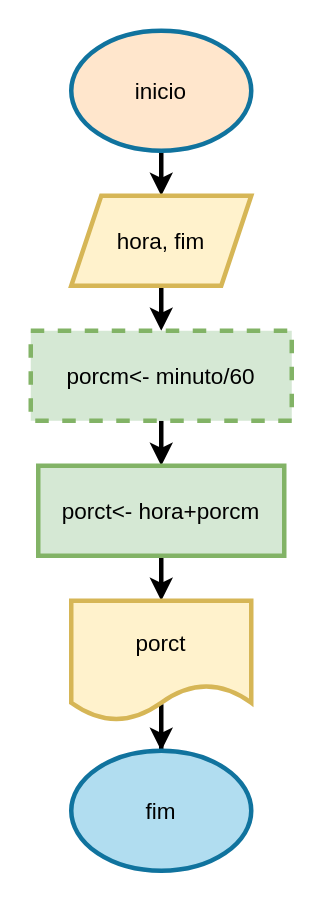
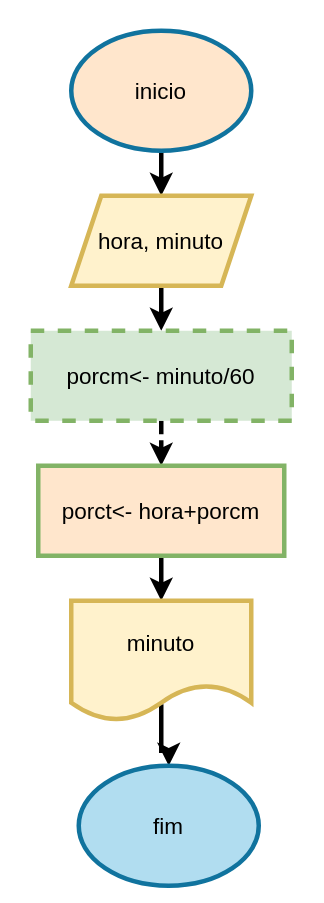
(161, 241) -> (161, 241)
(161, 436) -> (161, 436)
(161, 511) -> (161, 511)
(161, 643) -> (161, 643)
(161, 811) -> (169, 826)
